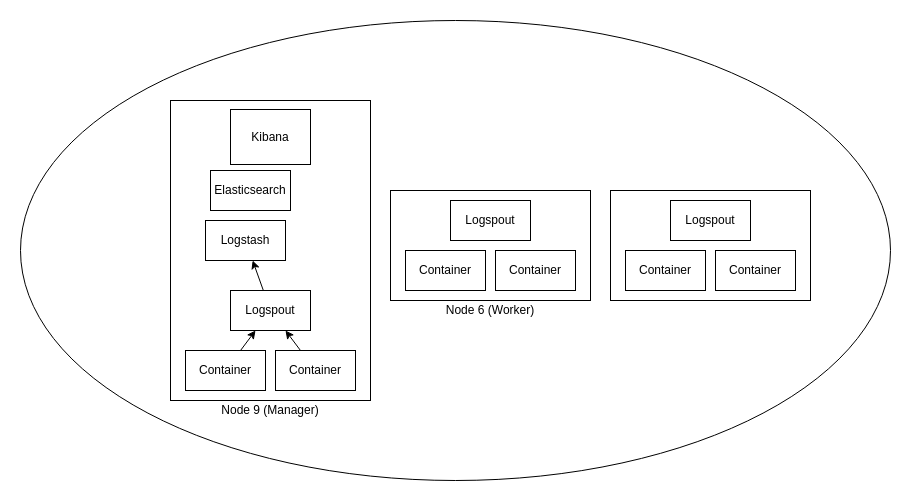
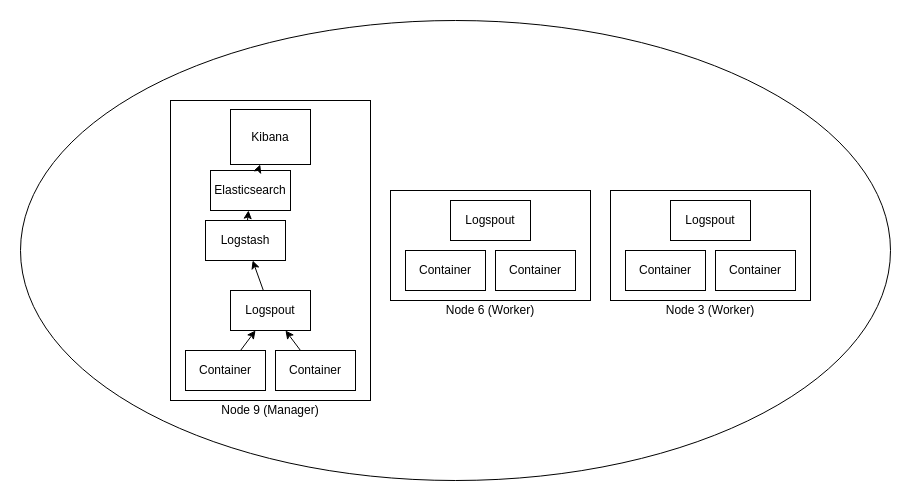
none -> (258, 171)
none -> (248, 219)
none -> (711, 311)
